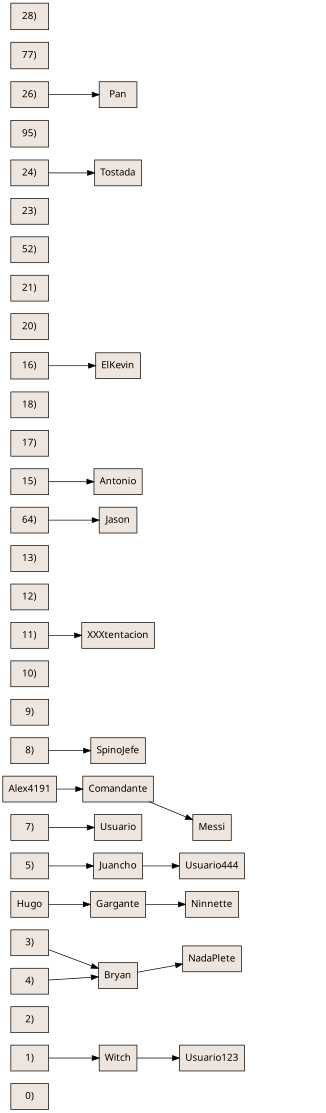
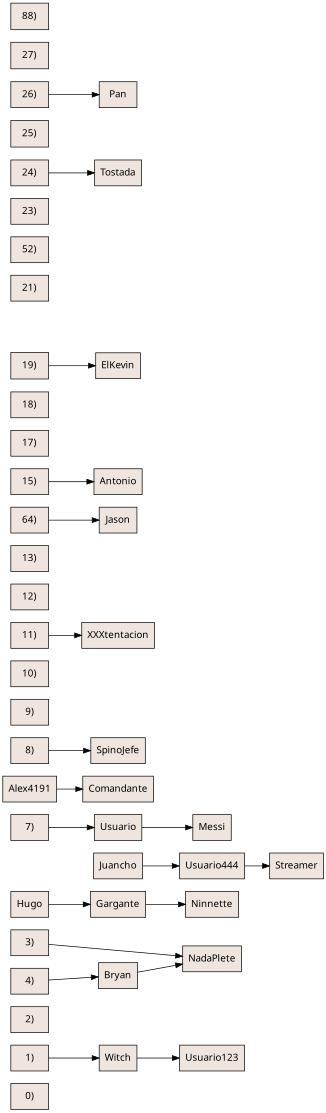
(30, 16) -> (30, 16)
(30, 56) -> (30, 56)
(30, 134) -> (30, 134)
(30, 327) -> none
(30, 366) -> (30, 366)
(168, 809) -> (164, 828)
(30, 866) -> none
none -> (297, 866)
(70, 958) -> (112, 950)
